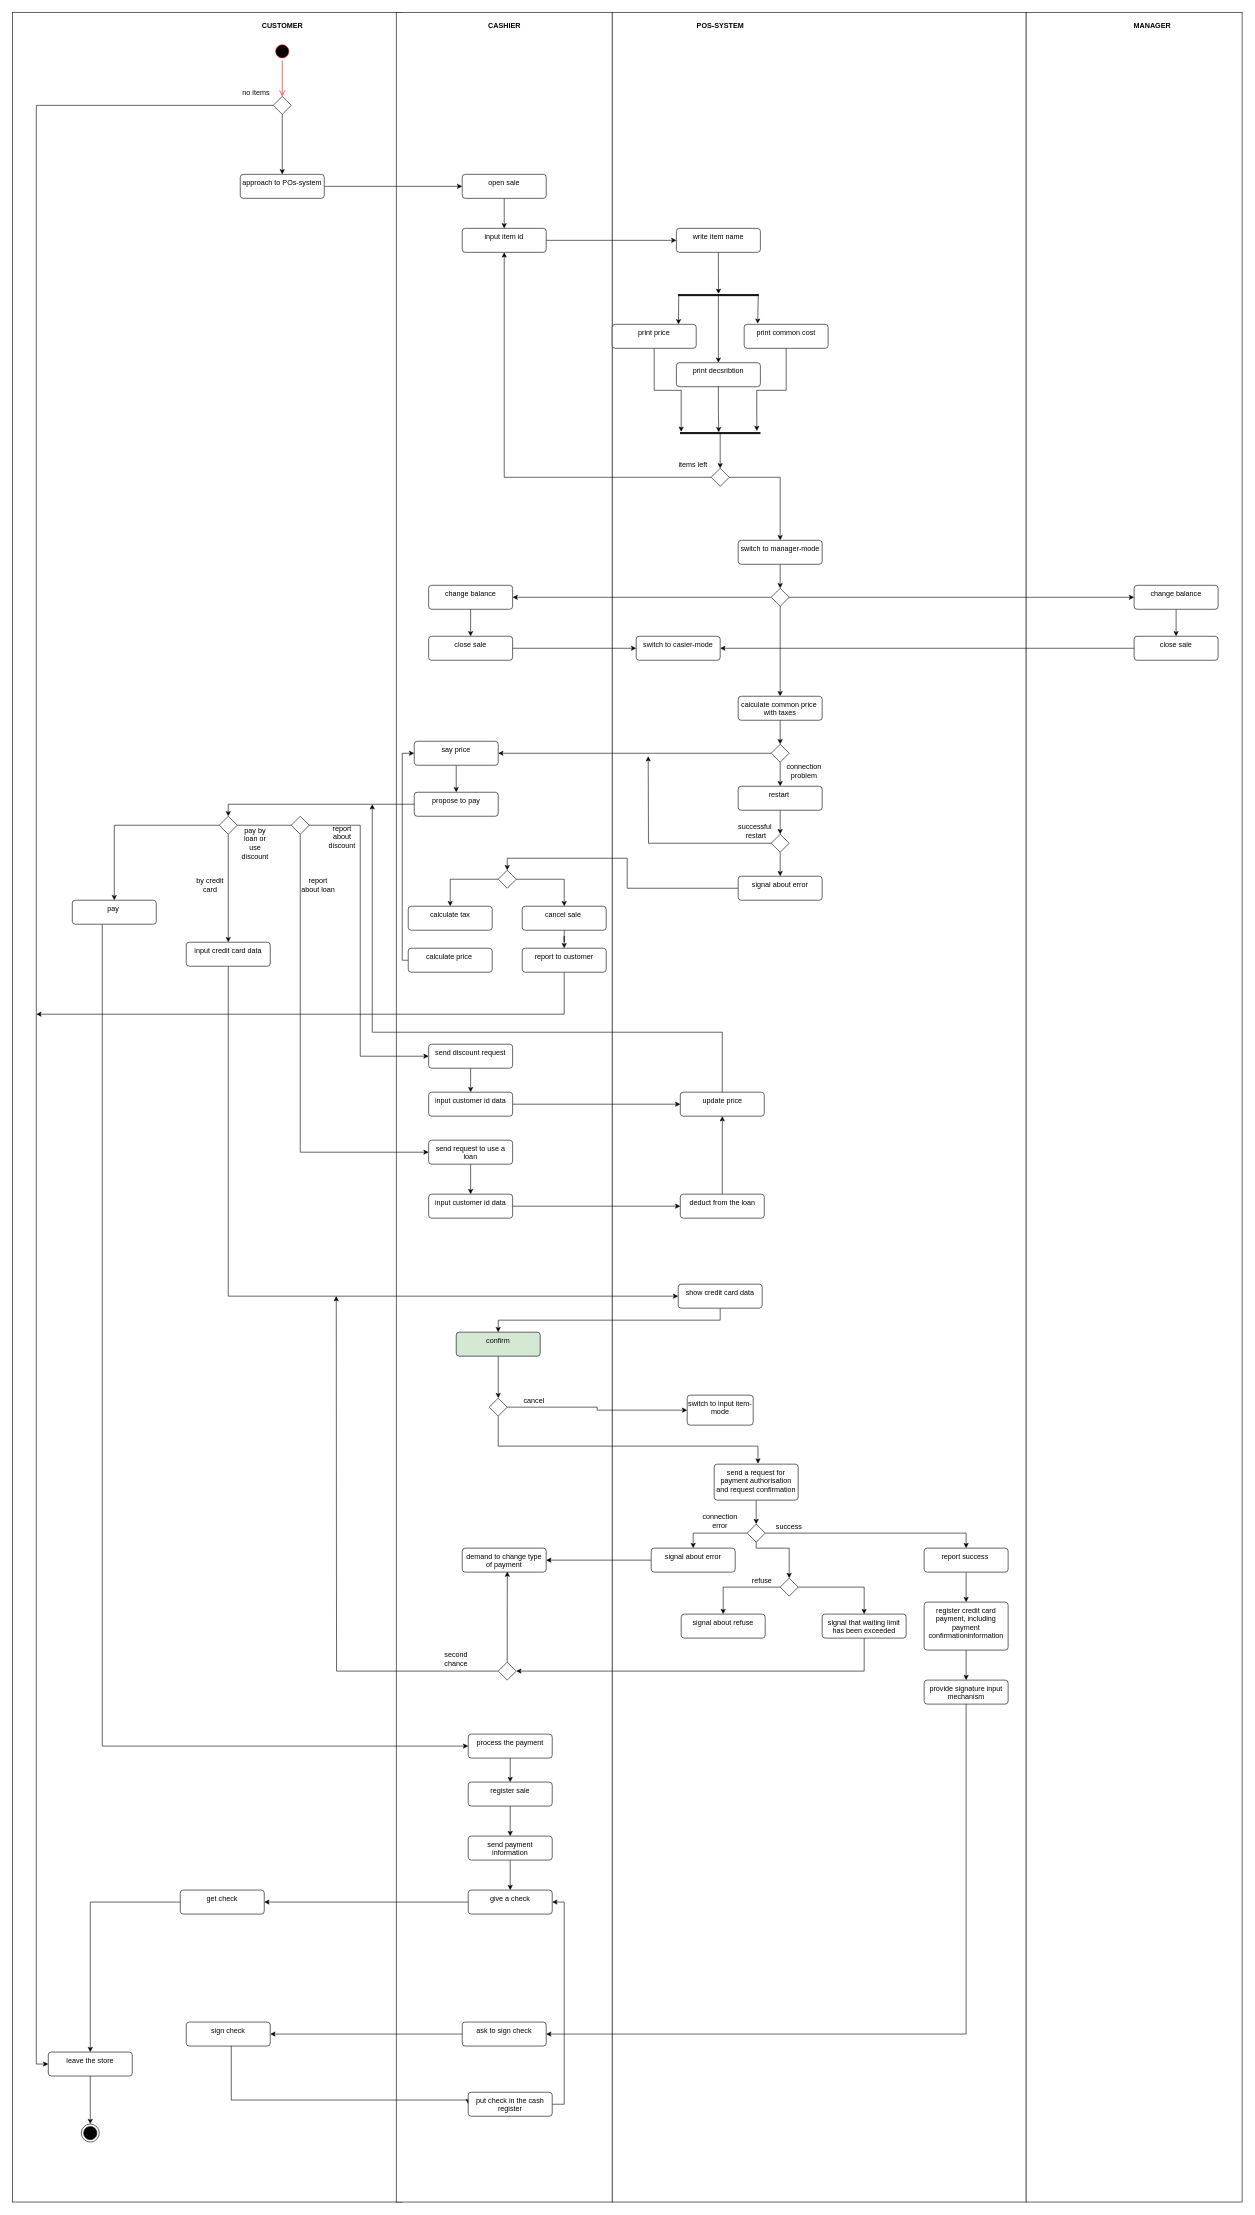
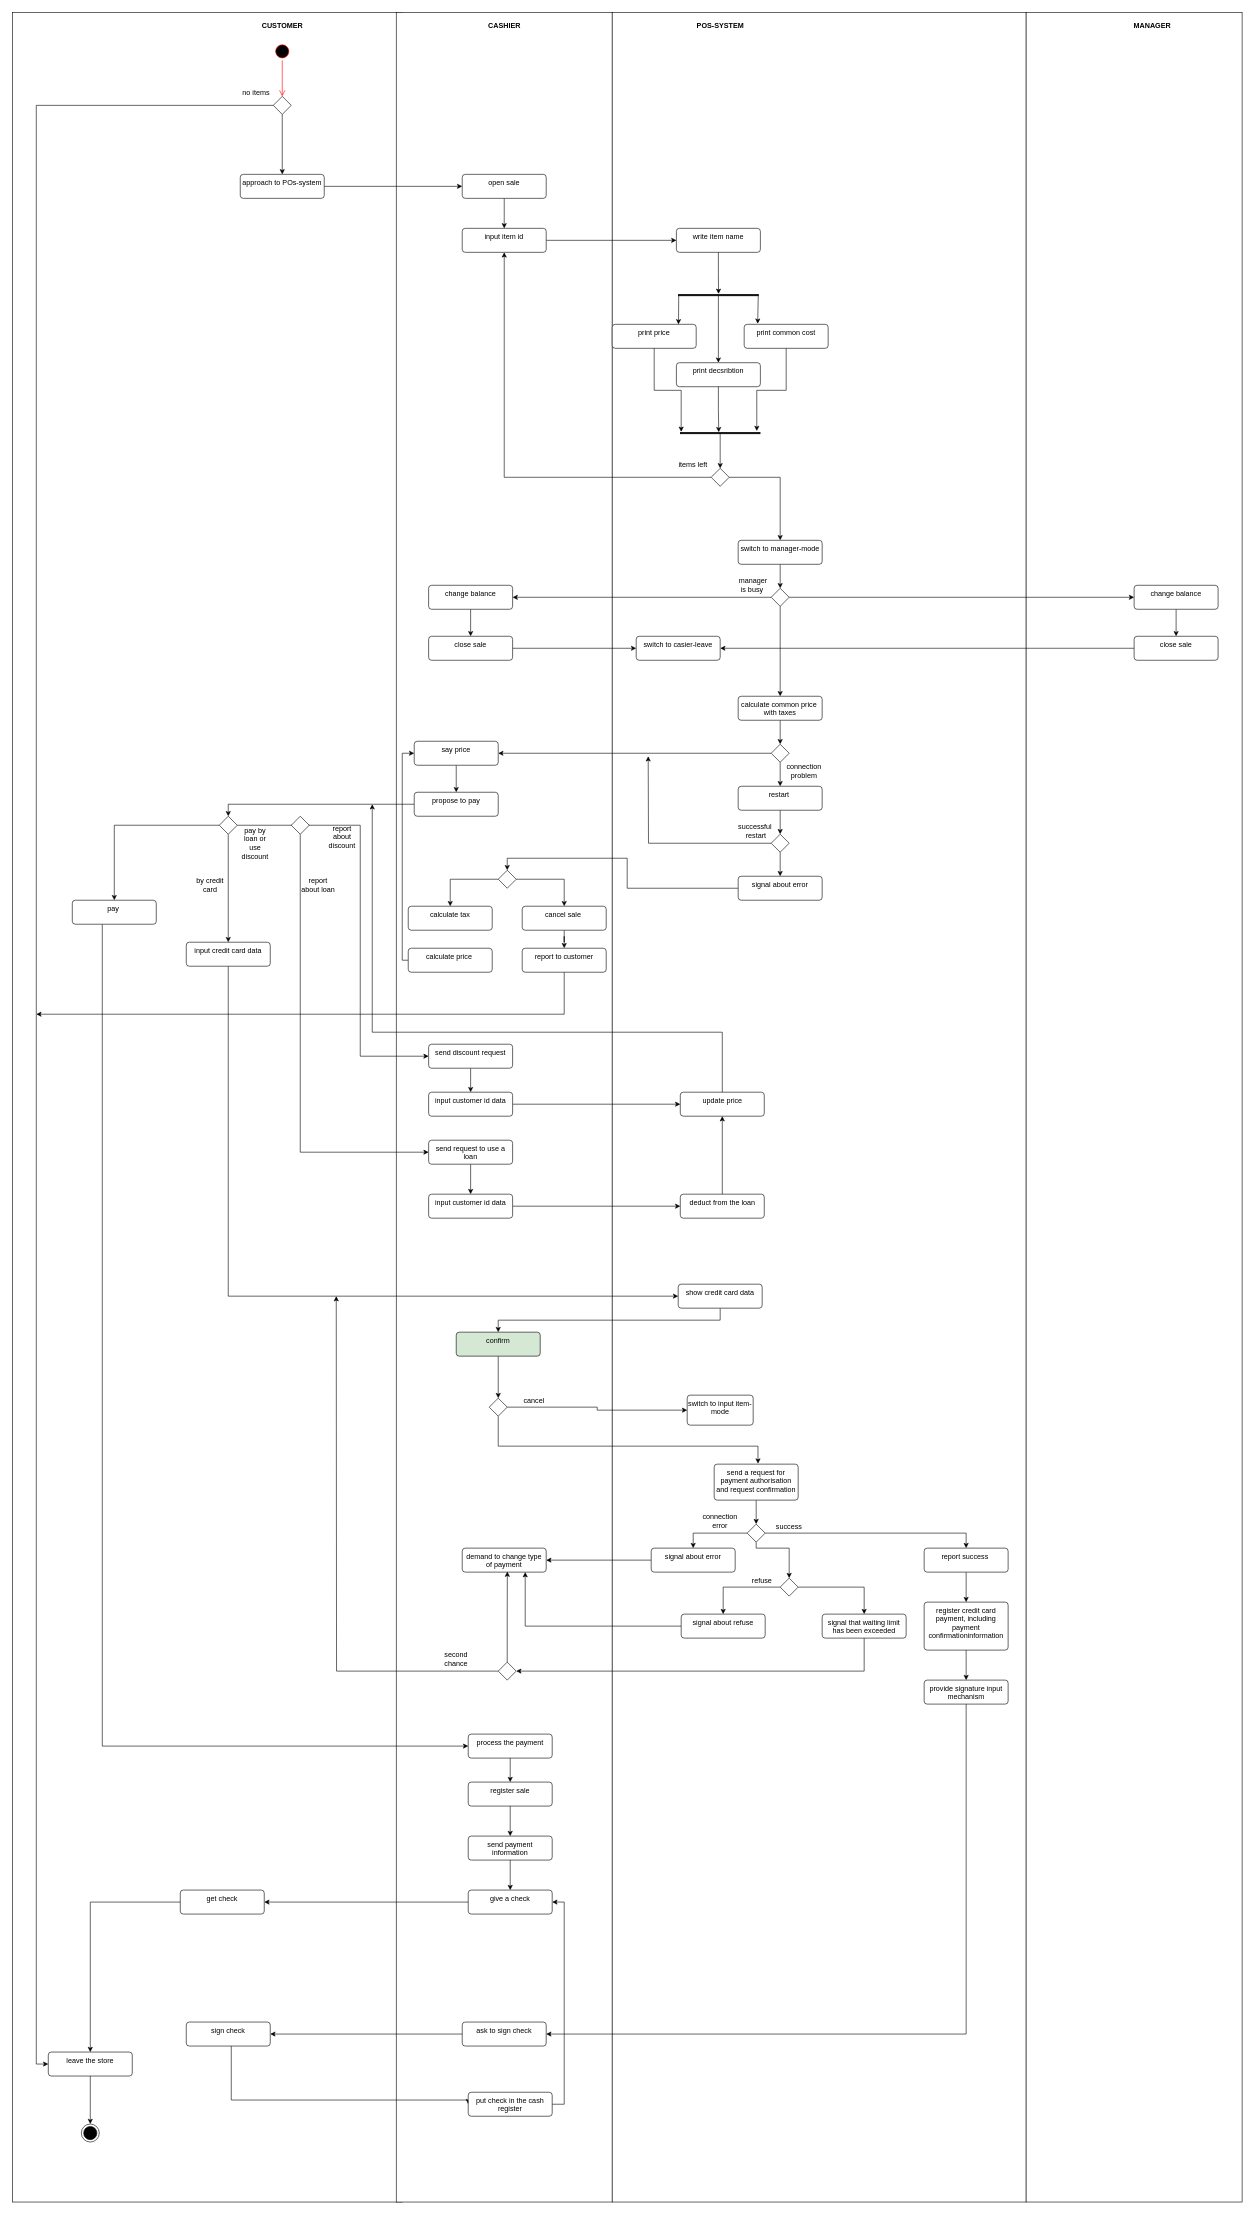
none -> (753, 585)
(678, 645) -> (678, 645)
none -> (525, 1626)
